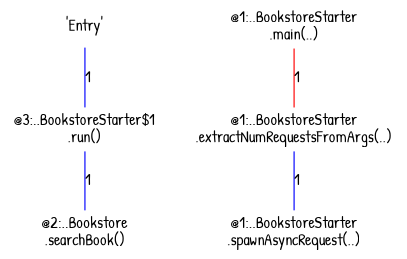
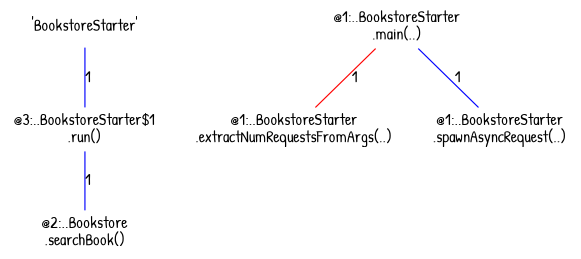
(85, 27) -> (85, 27)
(294, 181) -> (448, 78)
